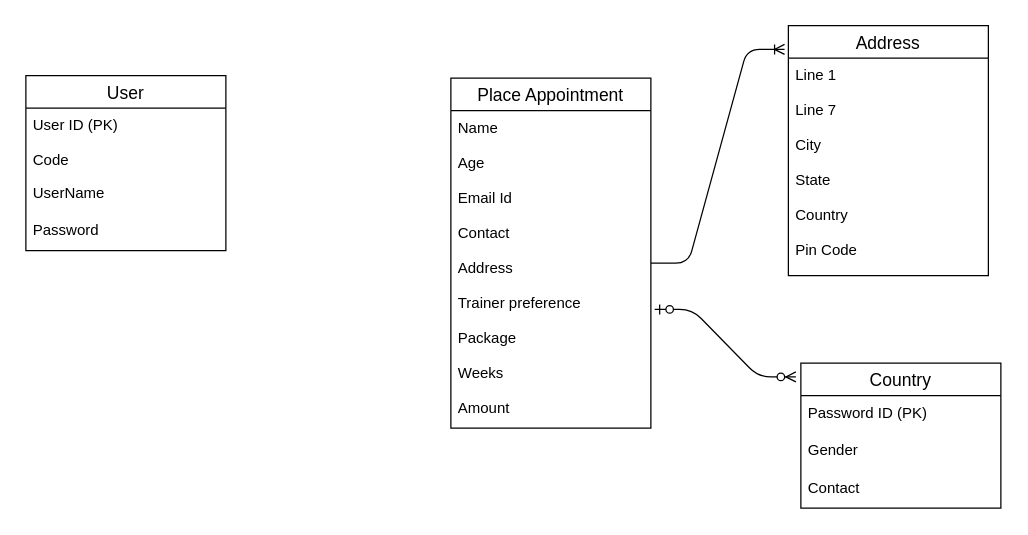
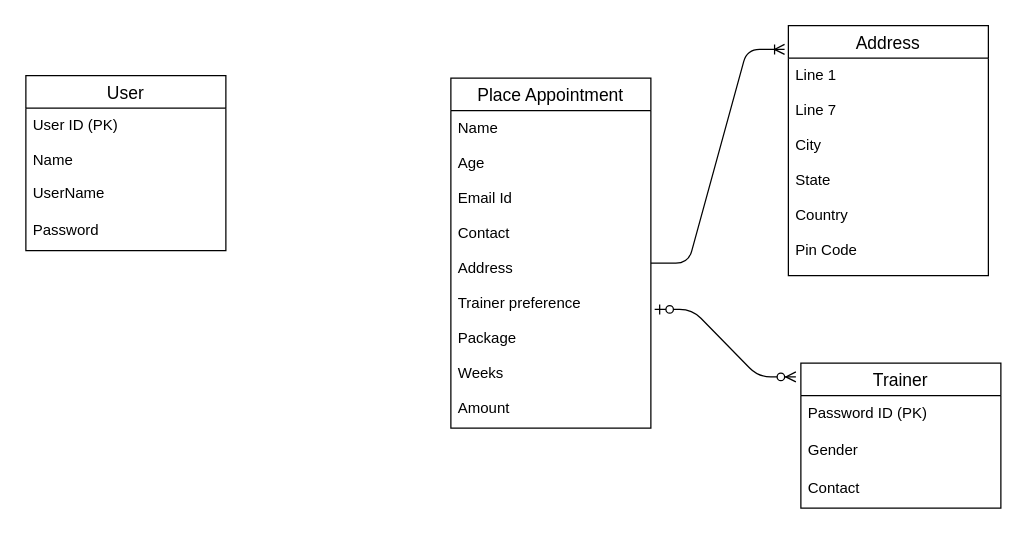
(79, 125) -> (79, 125)
(900, 380) -> (900, 380)
